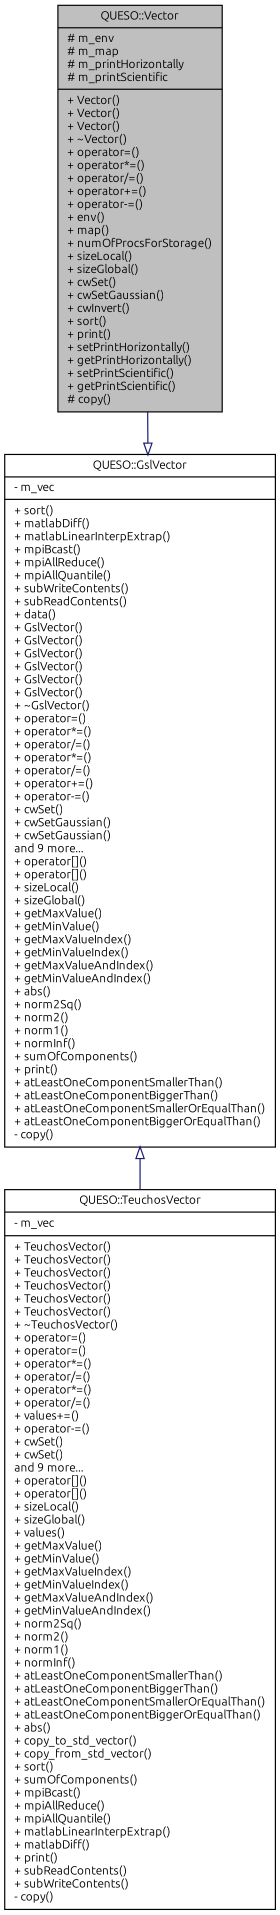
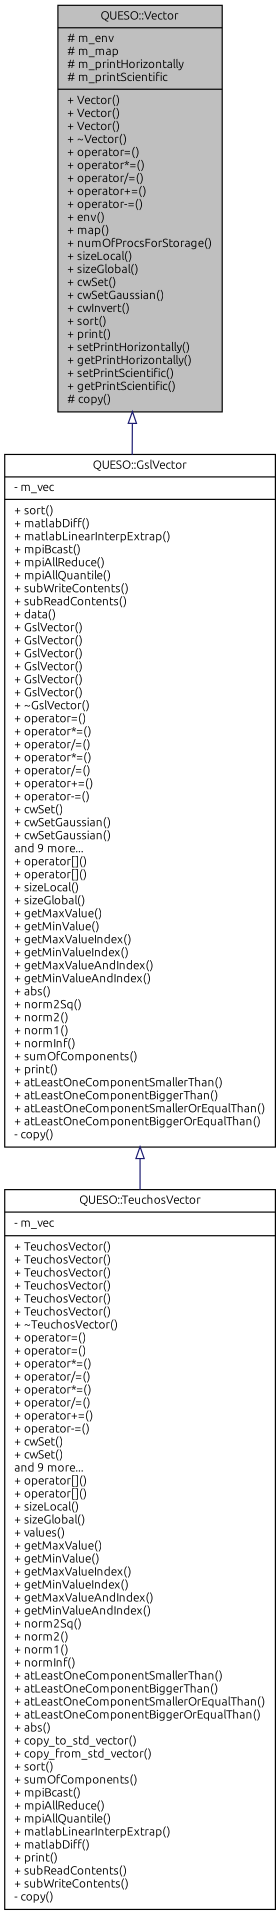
(148, 427) -> (132, 439)
(47, 1416) -> (54, 1416)
